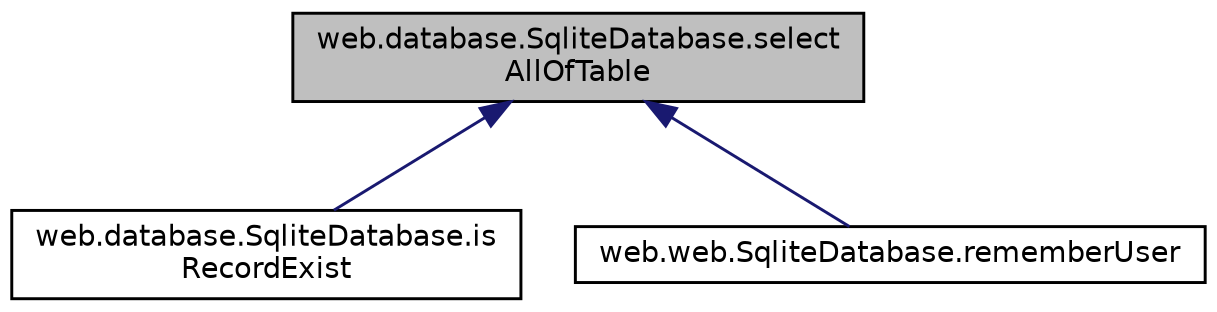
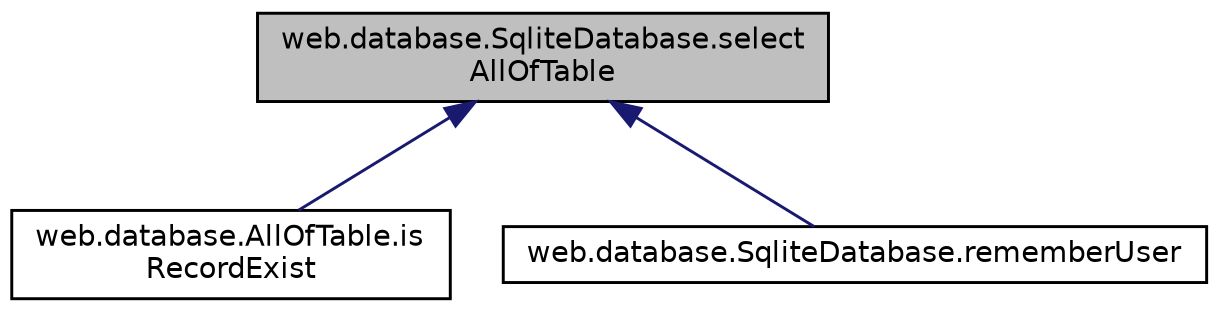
(266, 255) -> (231, 255)
(890, 255) -> (855, 255)
